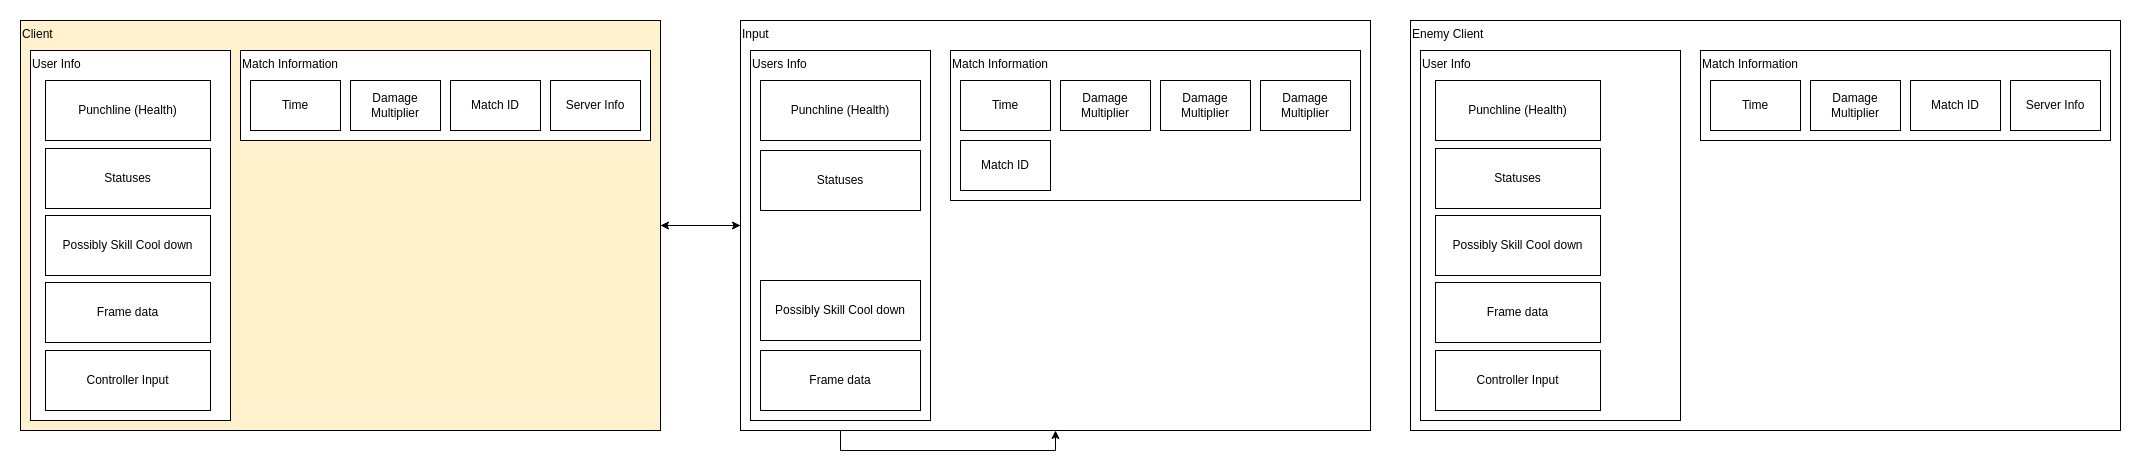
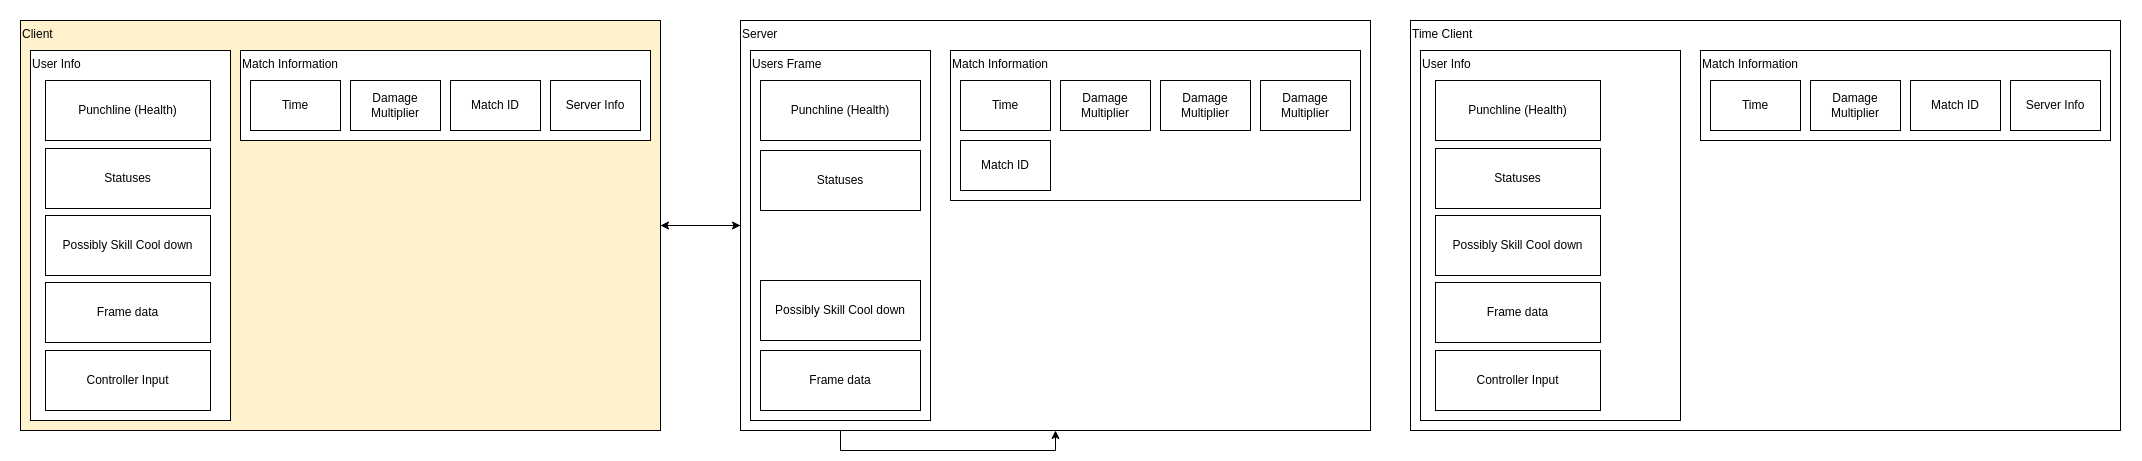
(759, 35) -> (763, 35)
(1448, 35) -> (1443, 35)
(785, 65) -> (788, 65)
